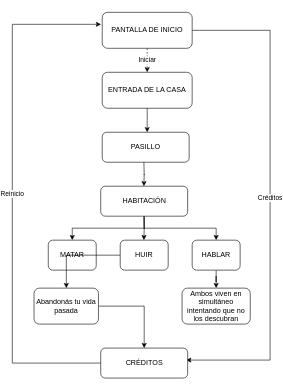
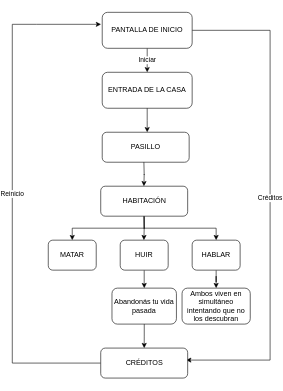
(147, 56) -> (147, 56)
(66, 306) -> (144, 306)
